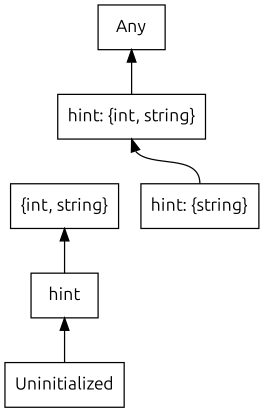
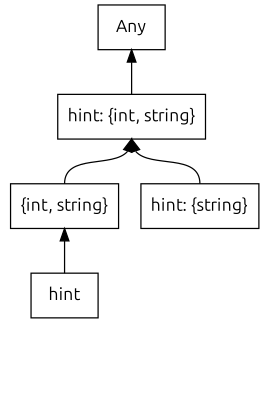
none -> (92, 162)
(65, 385) -> none
